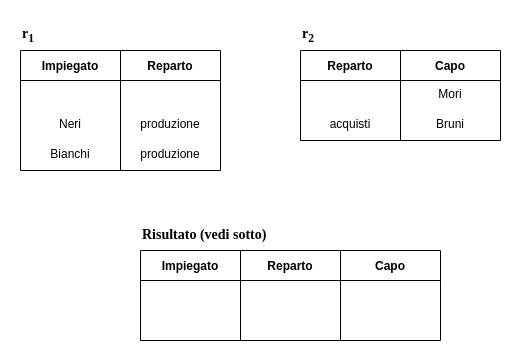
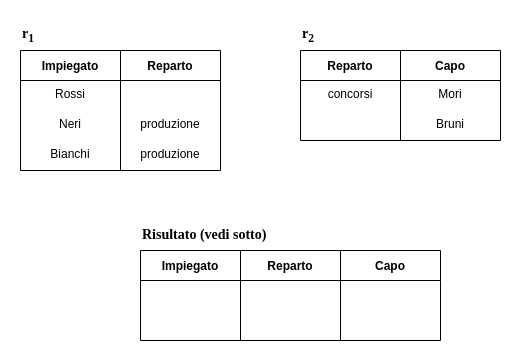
none -> (71, 96)
none -> (351, 96)
(351, 126) -> none
